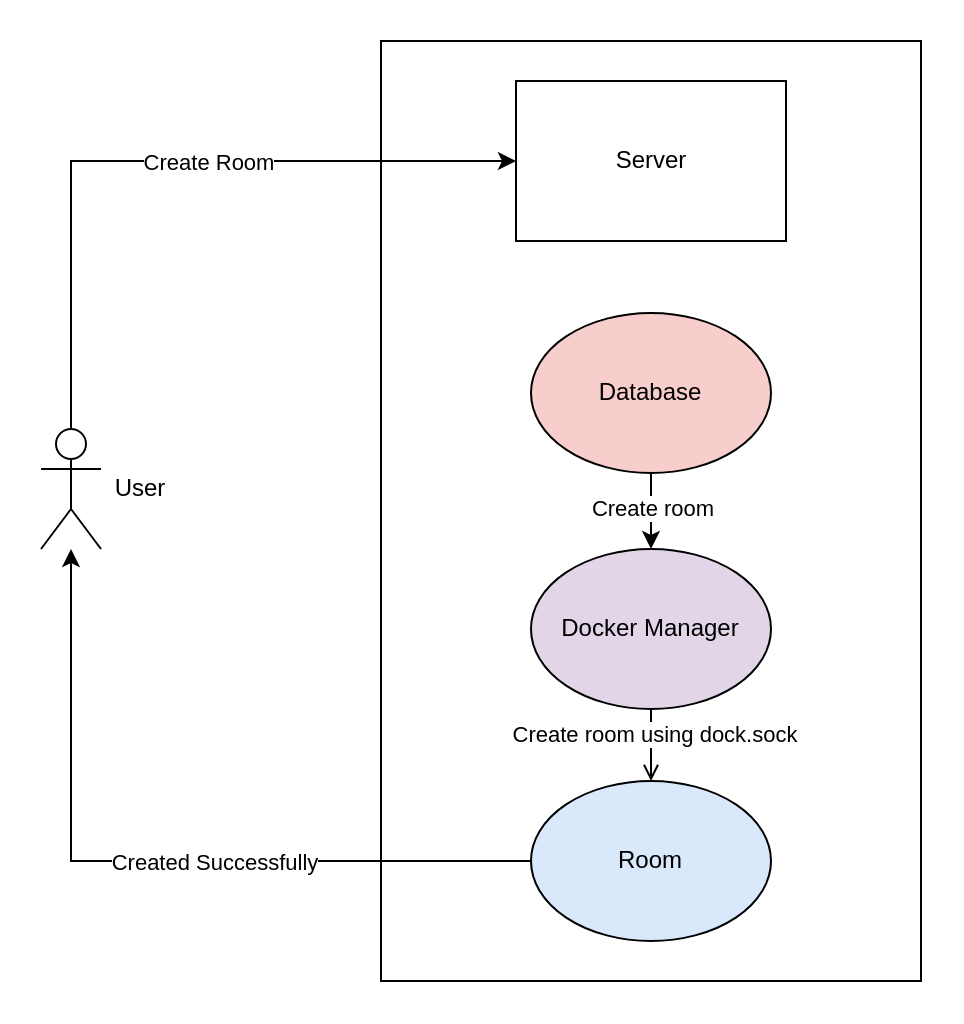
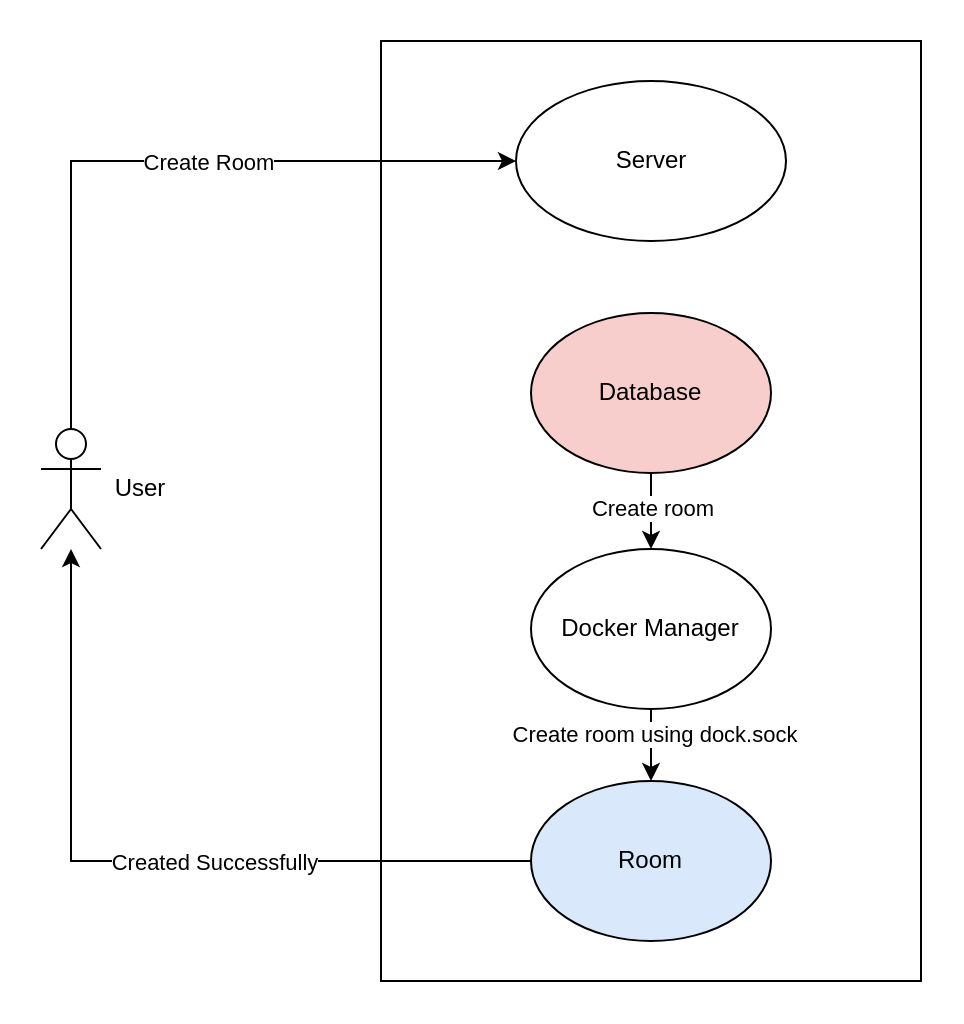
(651, 161) -> (651, 161)
(651, 629) -> (651, 629)
(651, 769) -> (651, 766)
